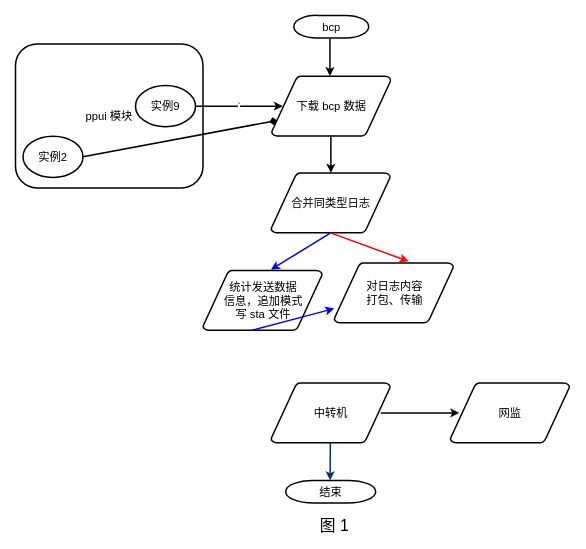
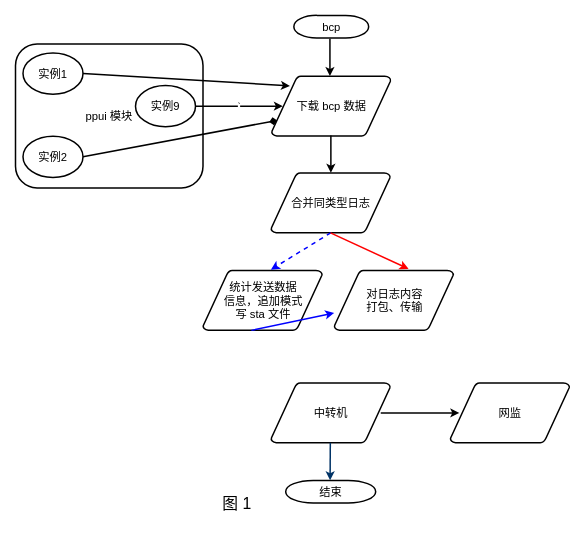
none -> (53, 74)
none -> (183, 79)
(302, 250) -> (302, 250)
(394, 293) -> (394, 300)
(335, 525) -> (237, 503)
